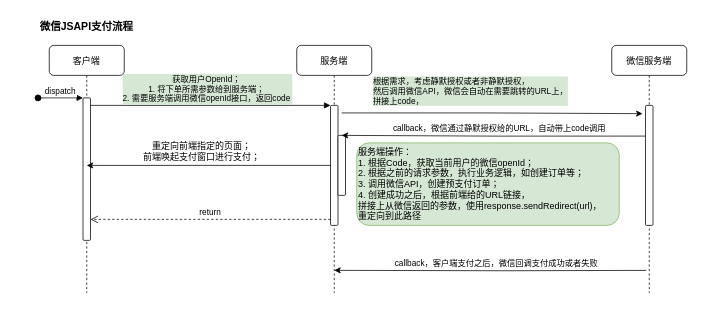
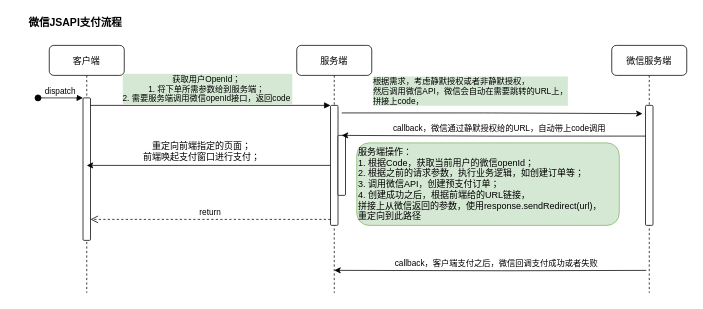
(87, 27) -> (75, 23)
